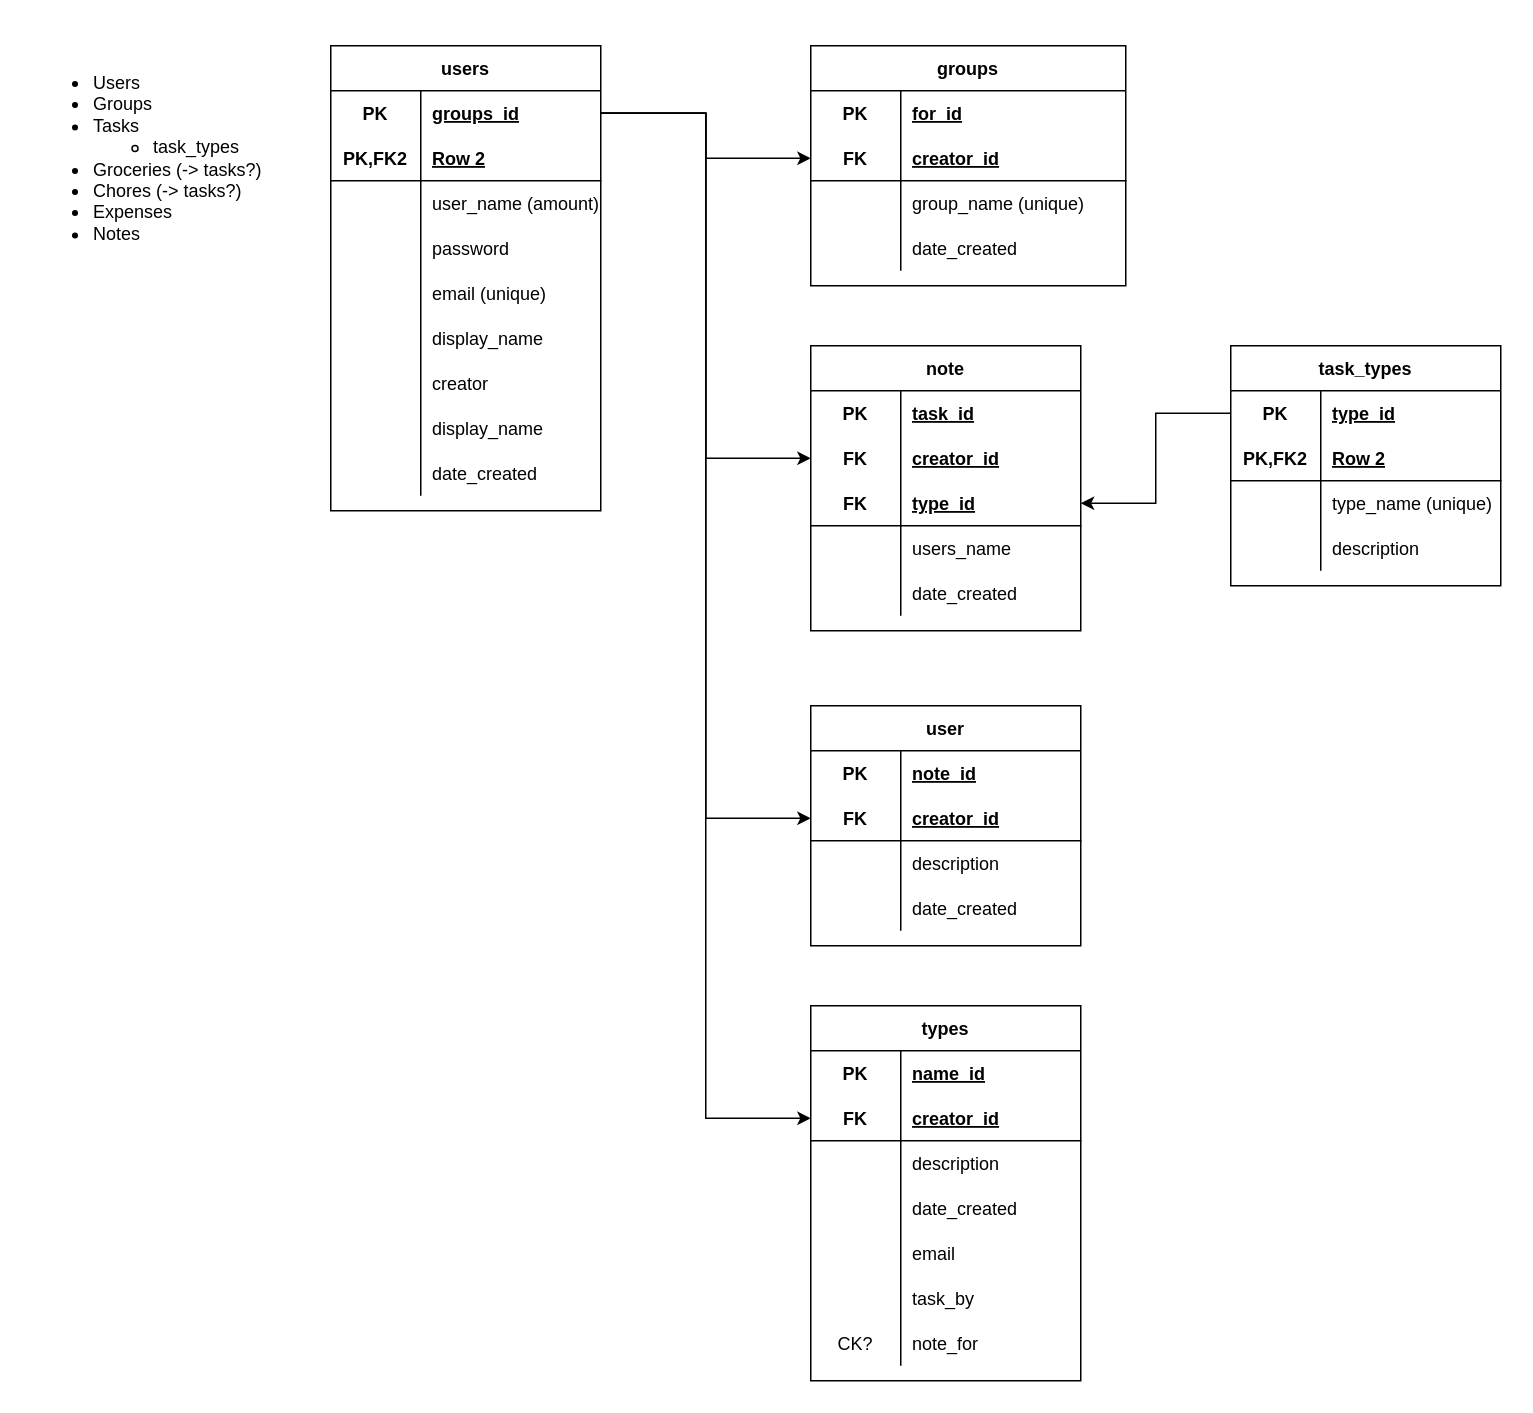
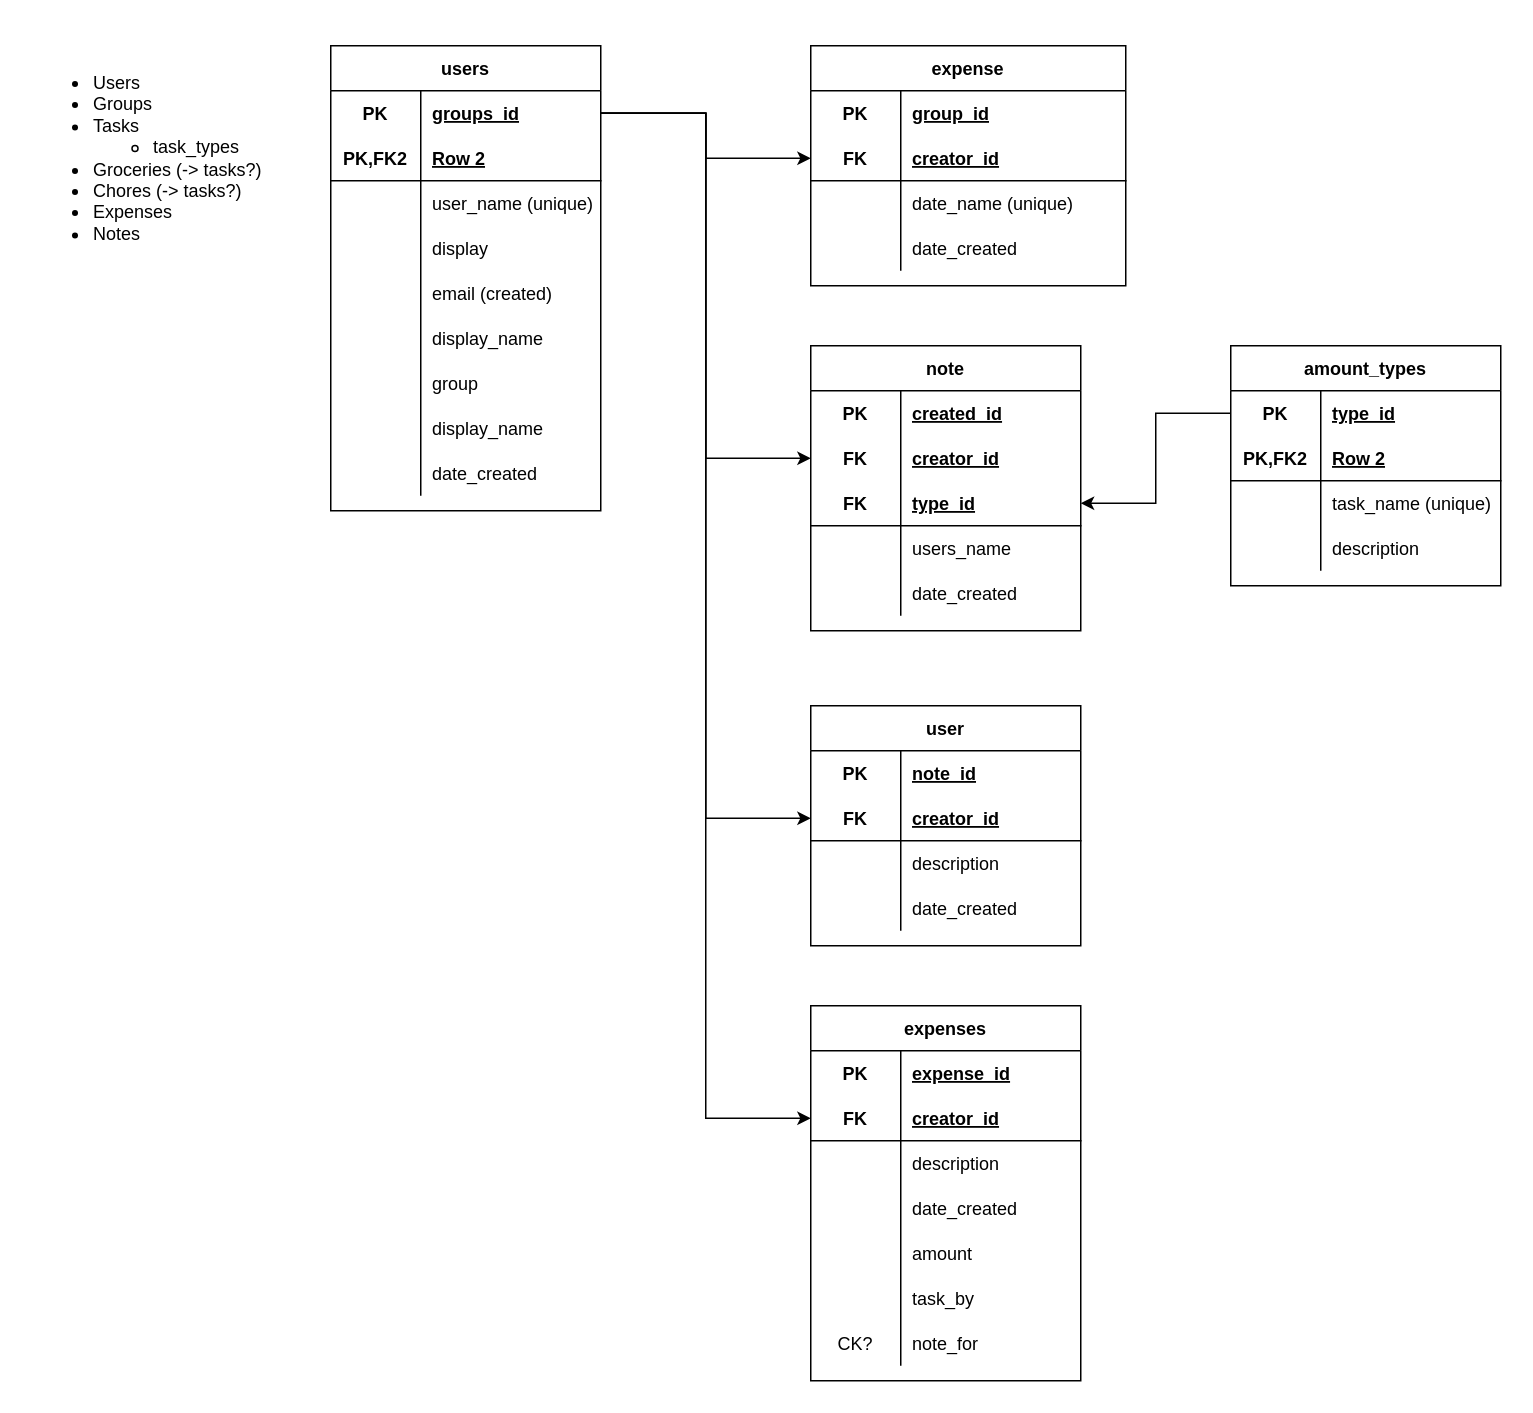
(968, 69) -> (968, 69)
(940, 114) -> (950, 114)
(520, 204) -> (518, 204)
(1003, 204) -> (998, 204)
(472, 249) -> (463, 249)
(493, 294) -> (501, 294)
(1365, 369) -> (1365, 369)
(467, 384) -> (457, 384)
(945, 414) -> (960, 414)
(1418, 504) -> (1418, 504)
(945, 1029) -> (945, 1029)
(945, 1074) -> (960, 1074)
(933, 1254) -> (942, 1254)
